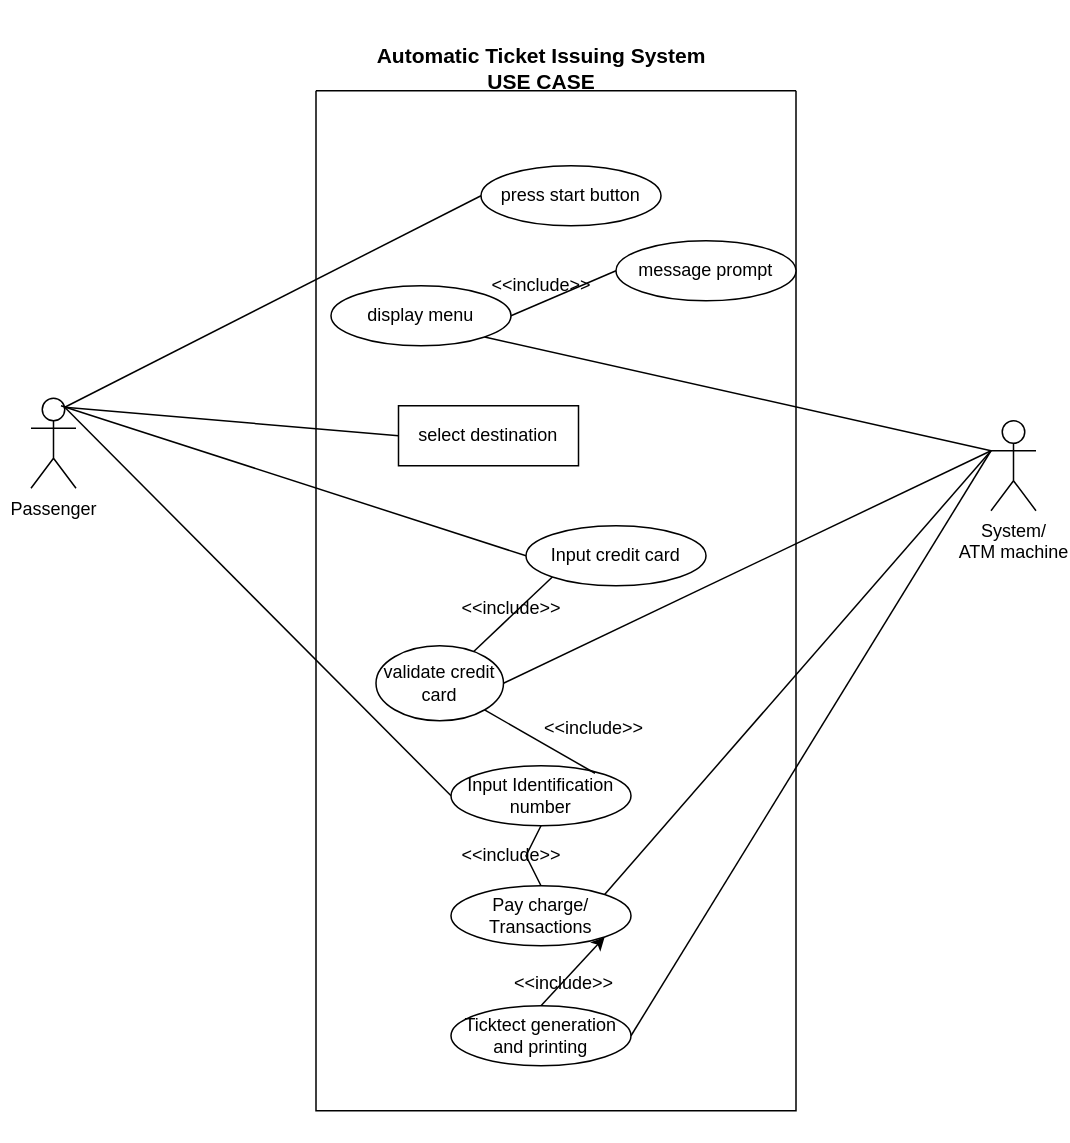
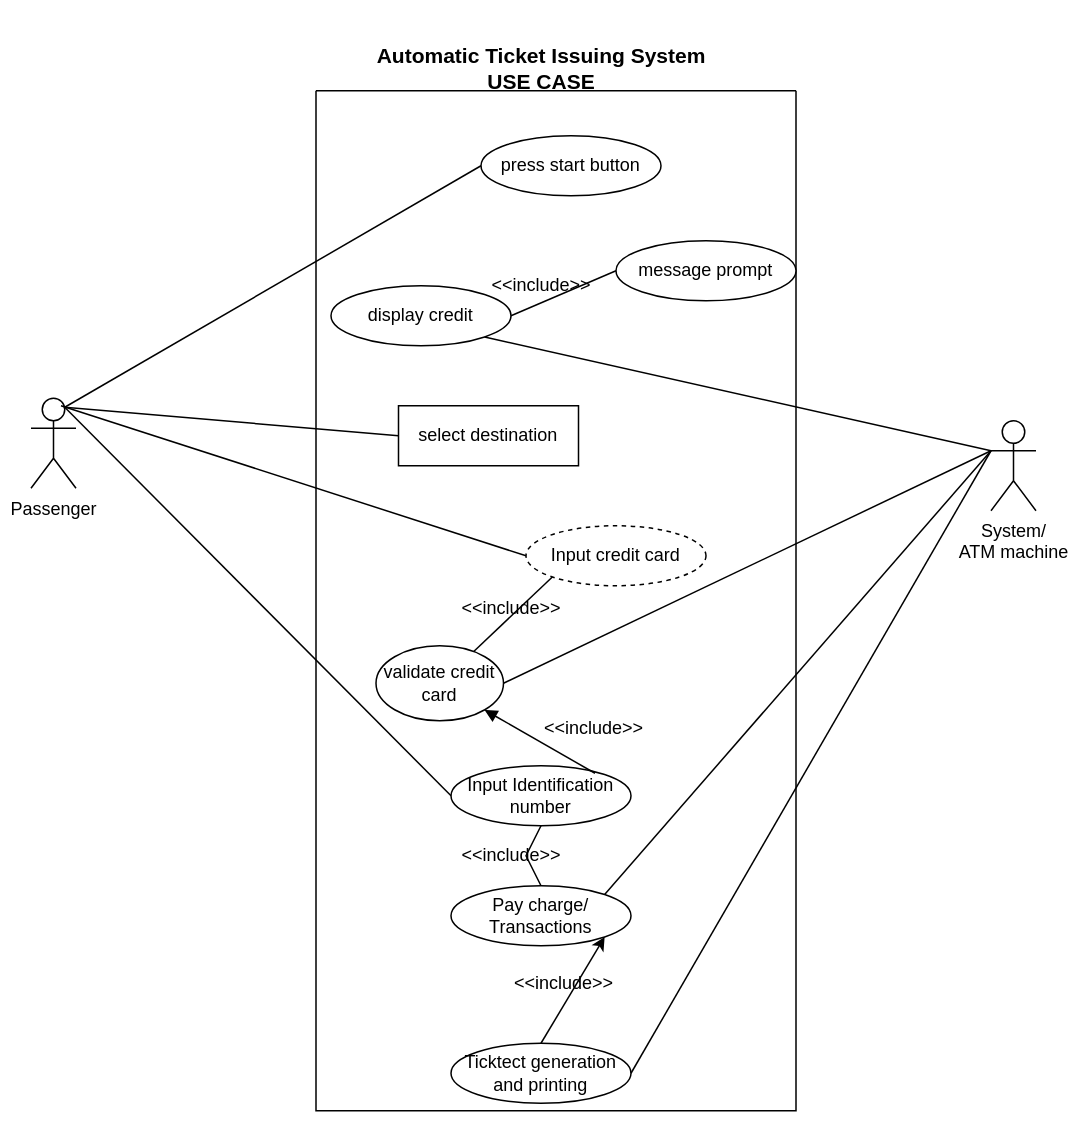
(571, 196) -> (571, 166)
(421, 316) -> (421, 316)
(616, 556) -> (616, 556)
(490, 713) -> (496, 716)
(541, 1036) -> (541, 1073)
